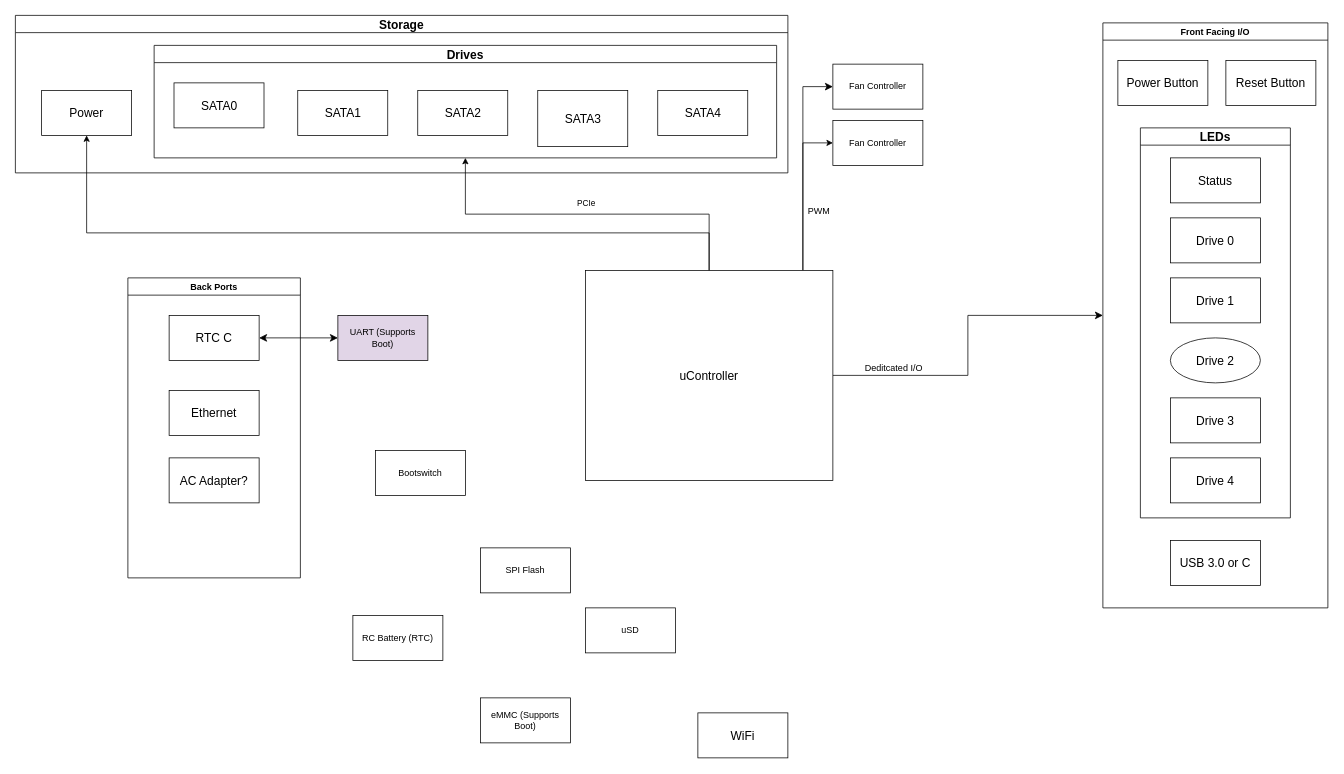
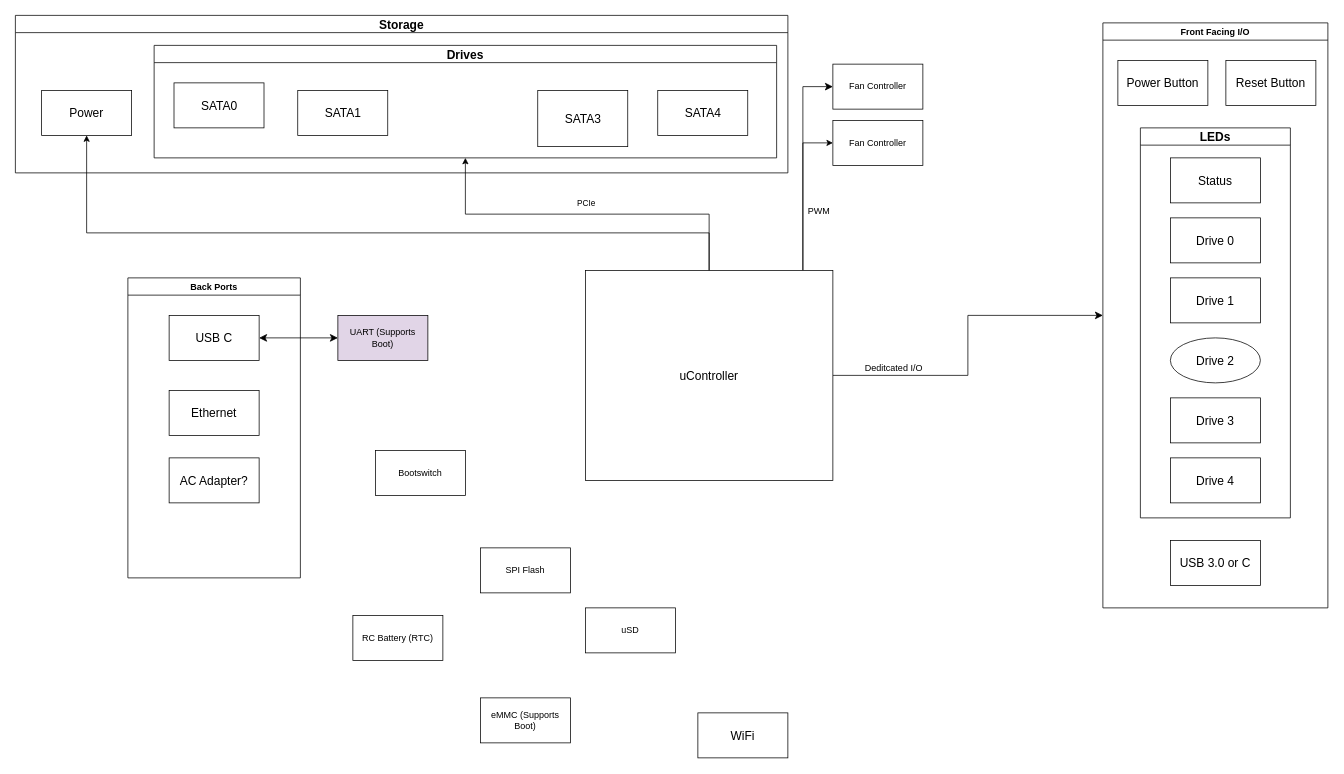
(463, 113) -> none
(214, 338) -> (214, 338)
